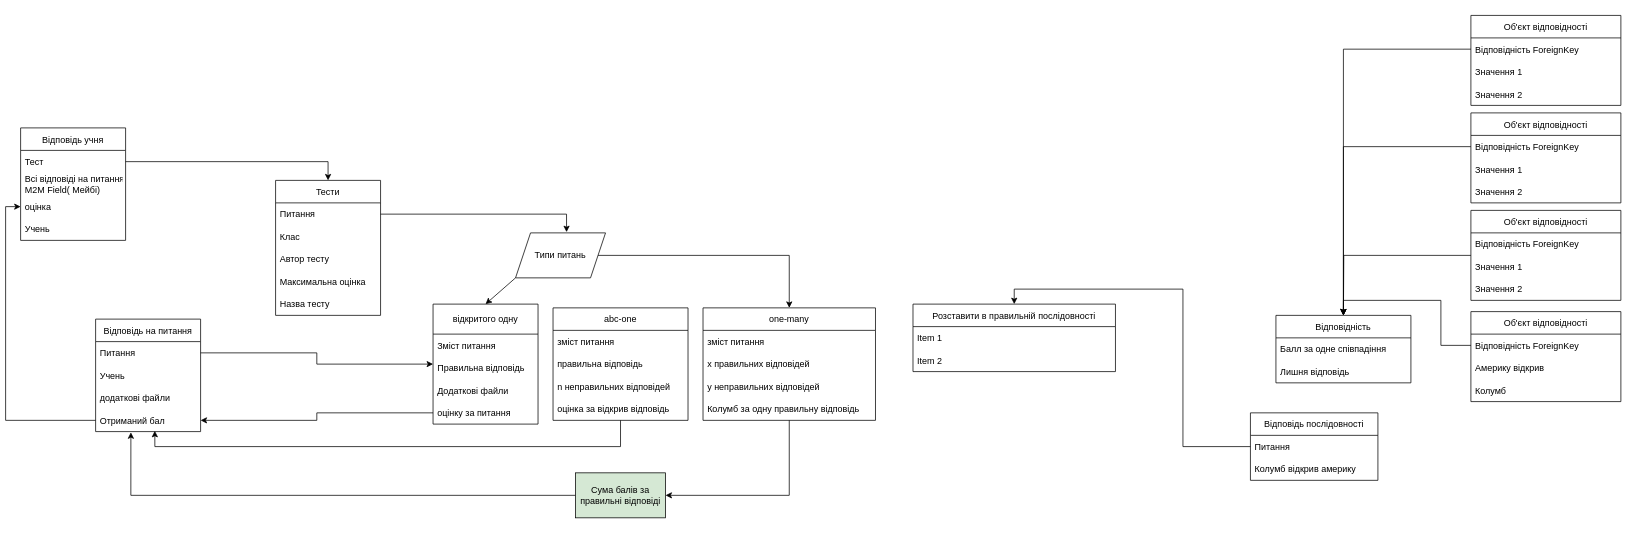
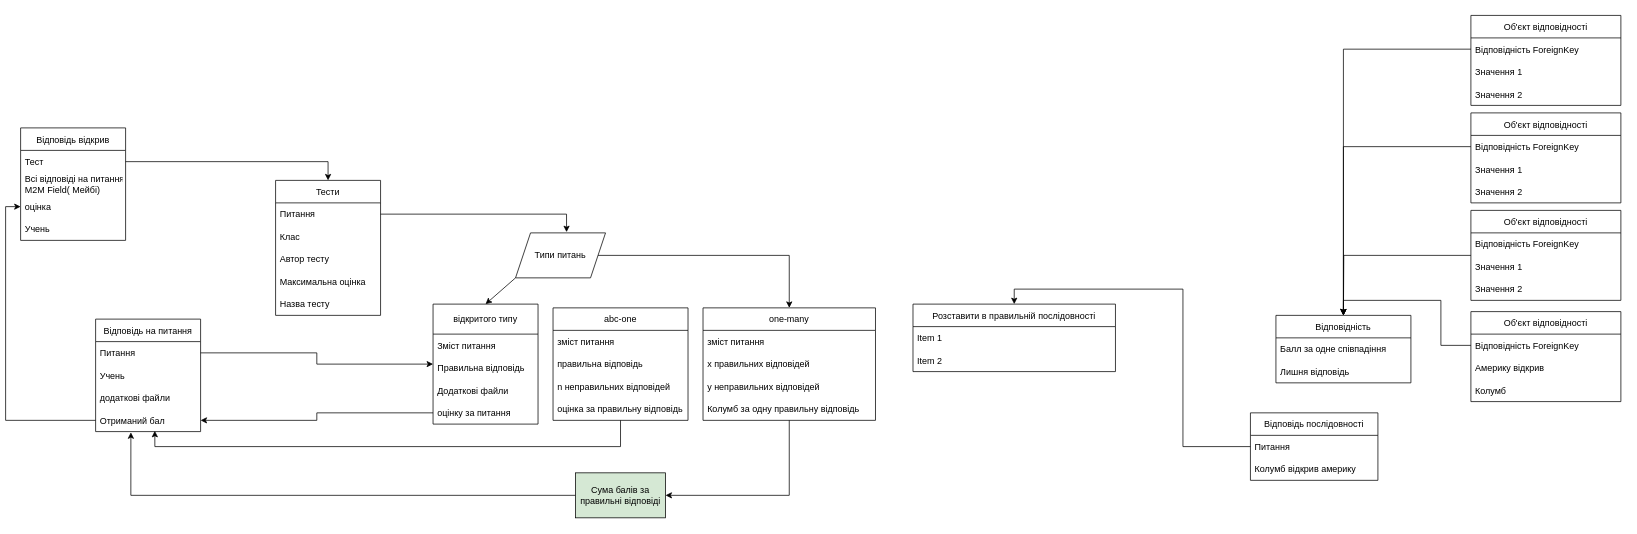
(73, 140) -> (73, 140)
(485, 320) -> (485, 320)
(622, 410) -> (627, 410)
